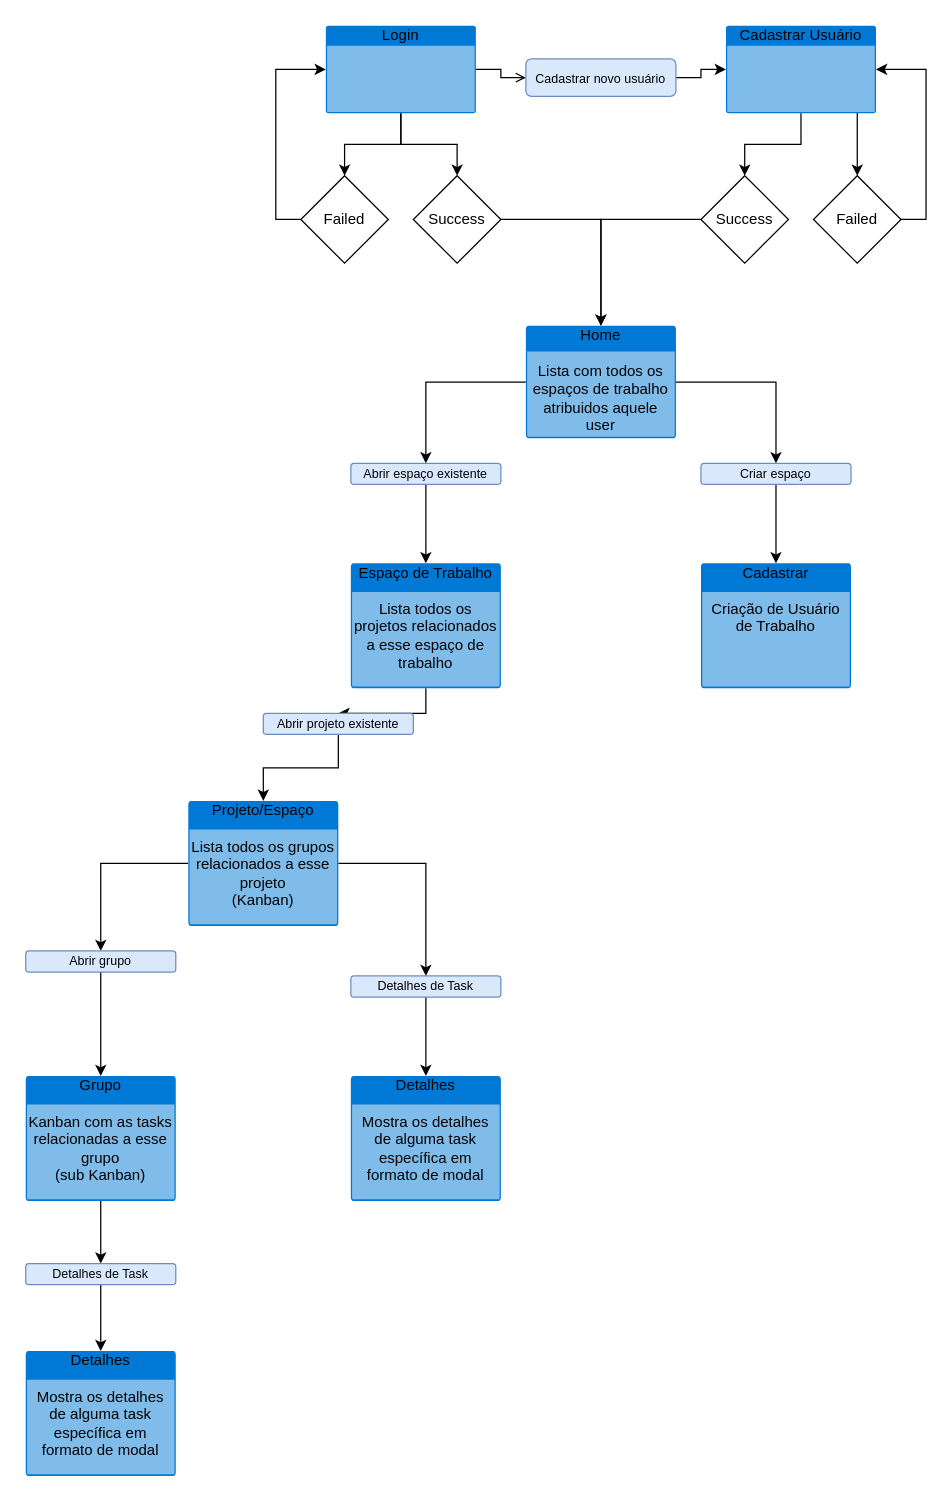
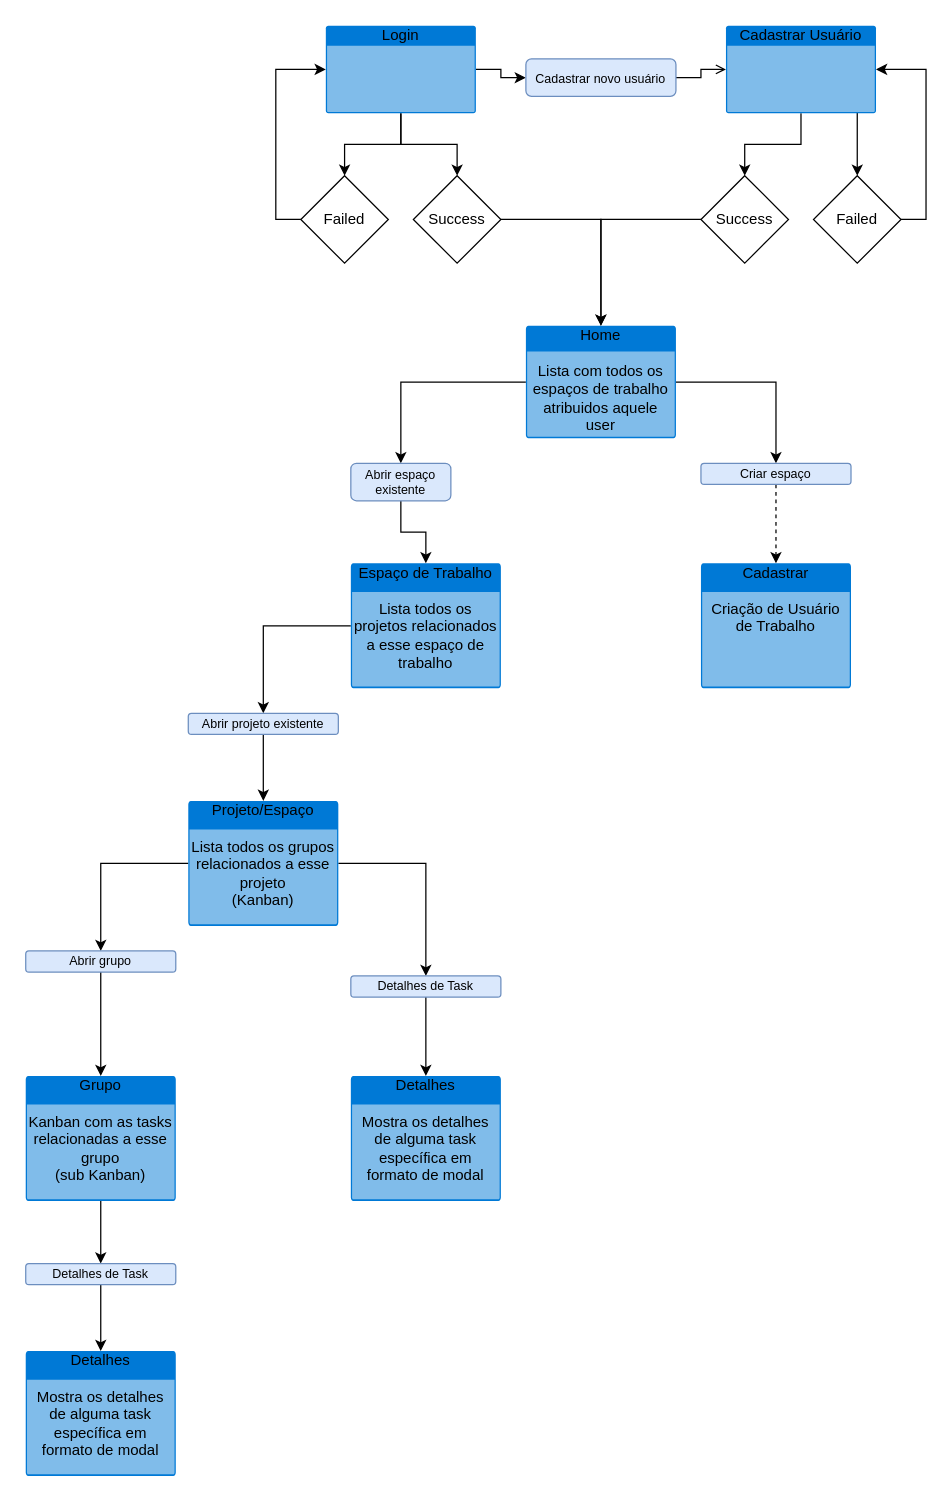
(716, 69) -> (718, 69)
(518, 78) -> (516, 78)
(426, 474) -> (401, 482)
(776, 520) -> (776, 520)
(338, 724) -> (263, 724)
